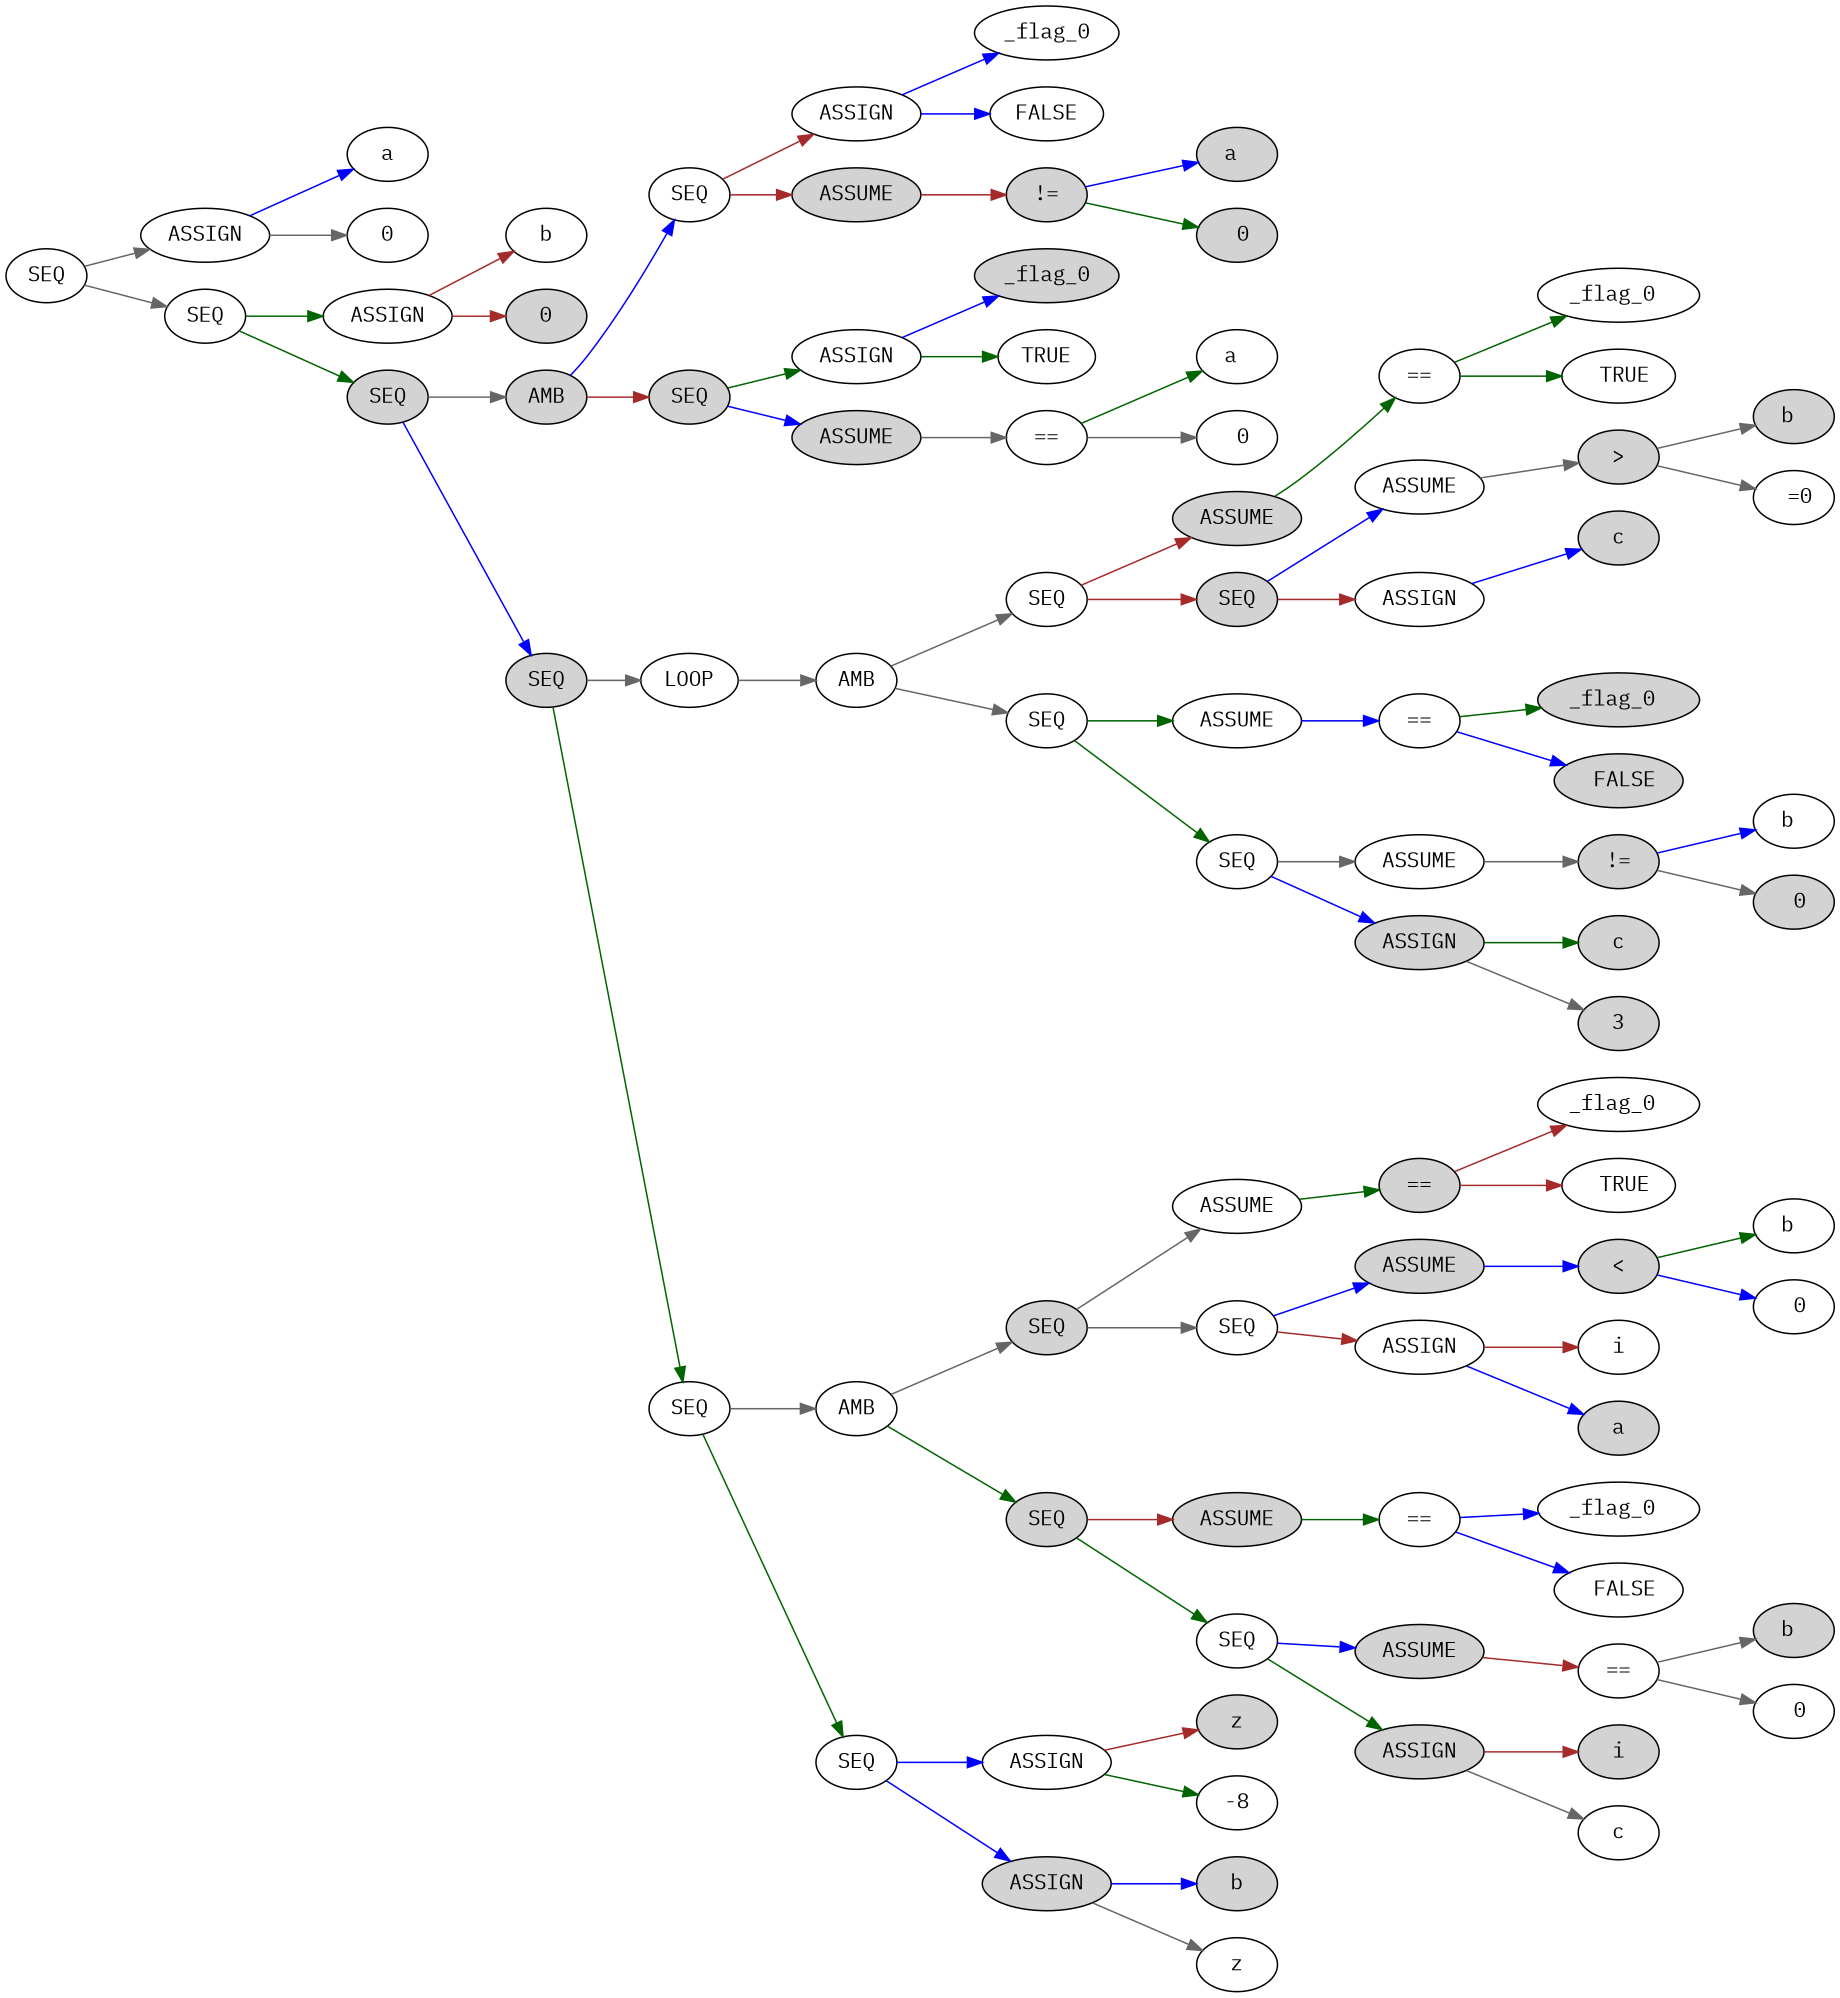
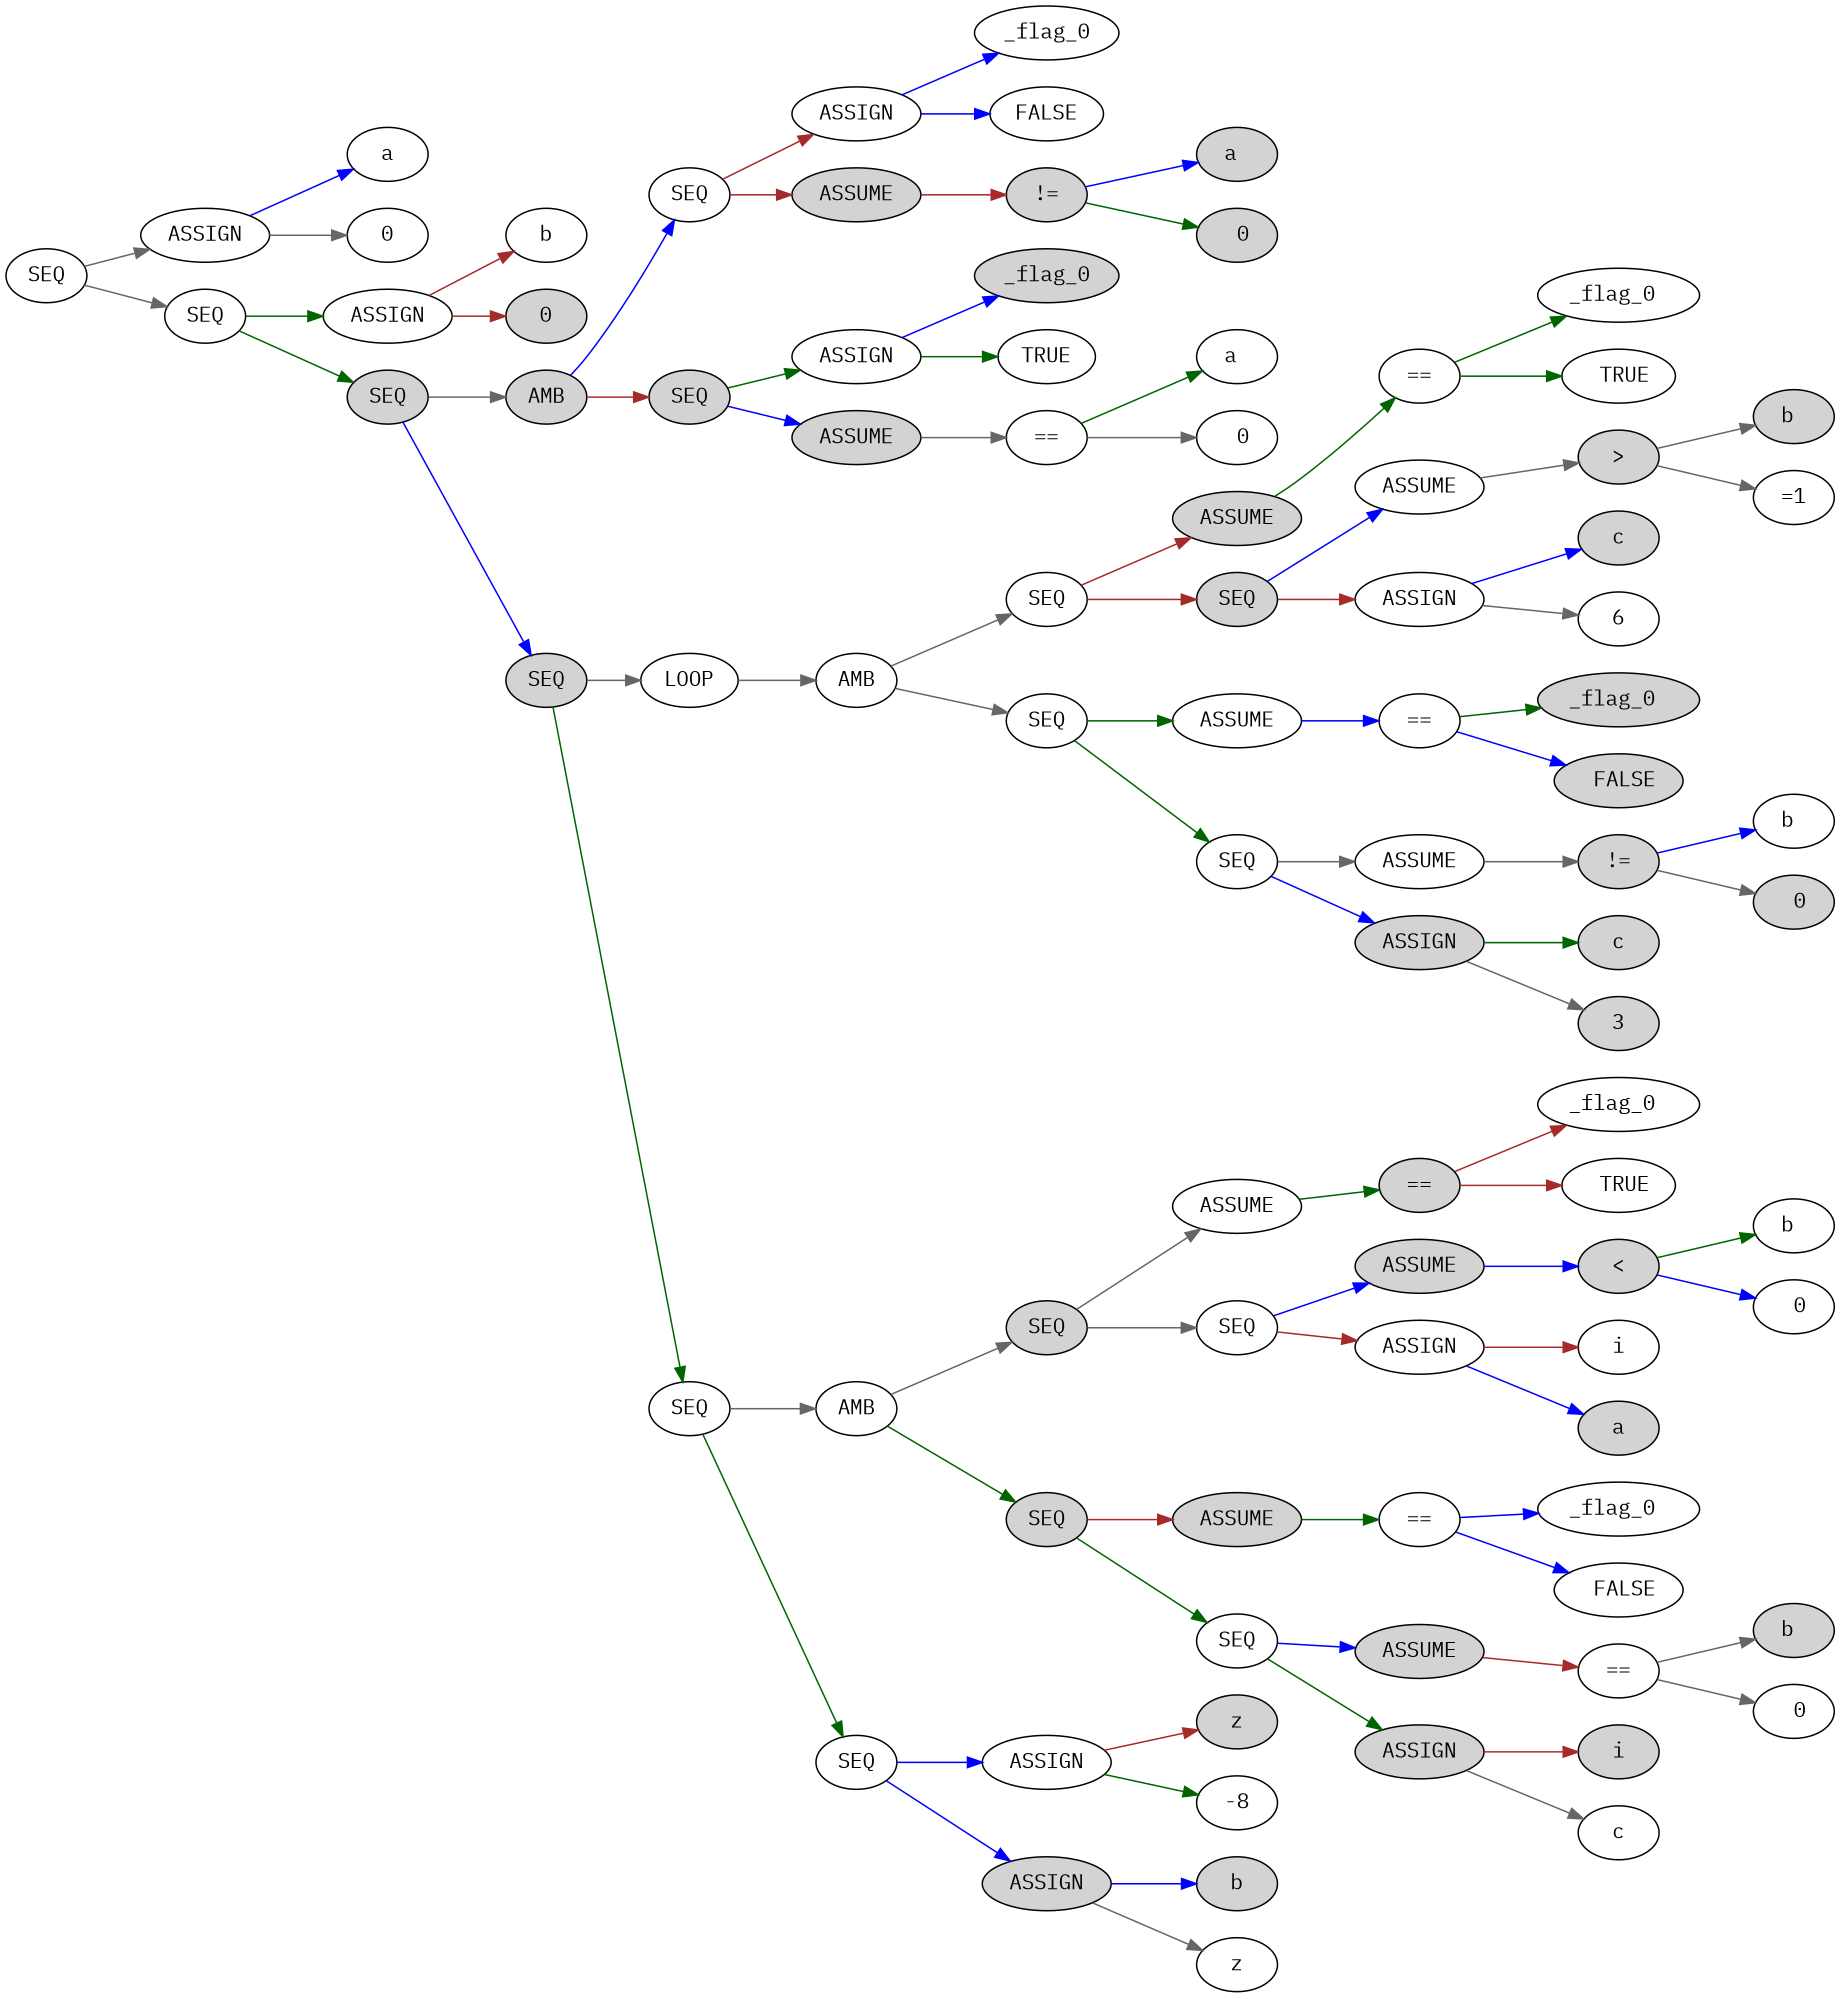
(1794, 498) -> (1794, 498)
none -> (1619, 619)
